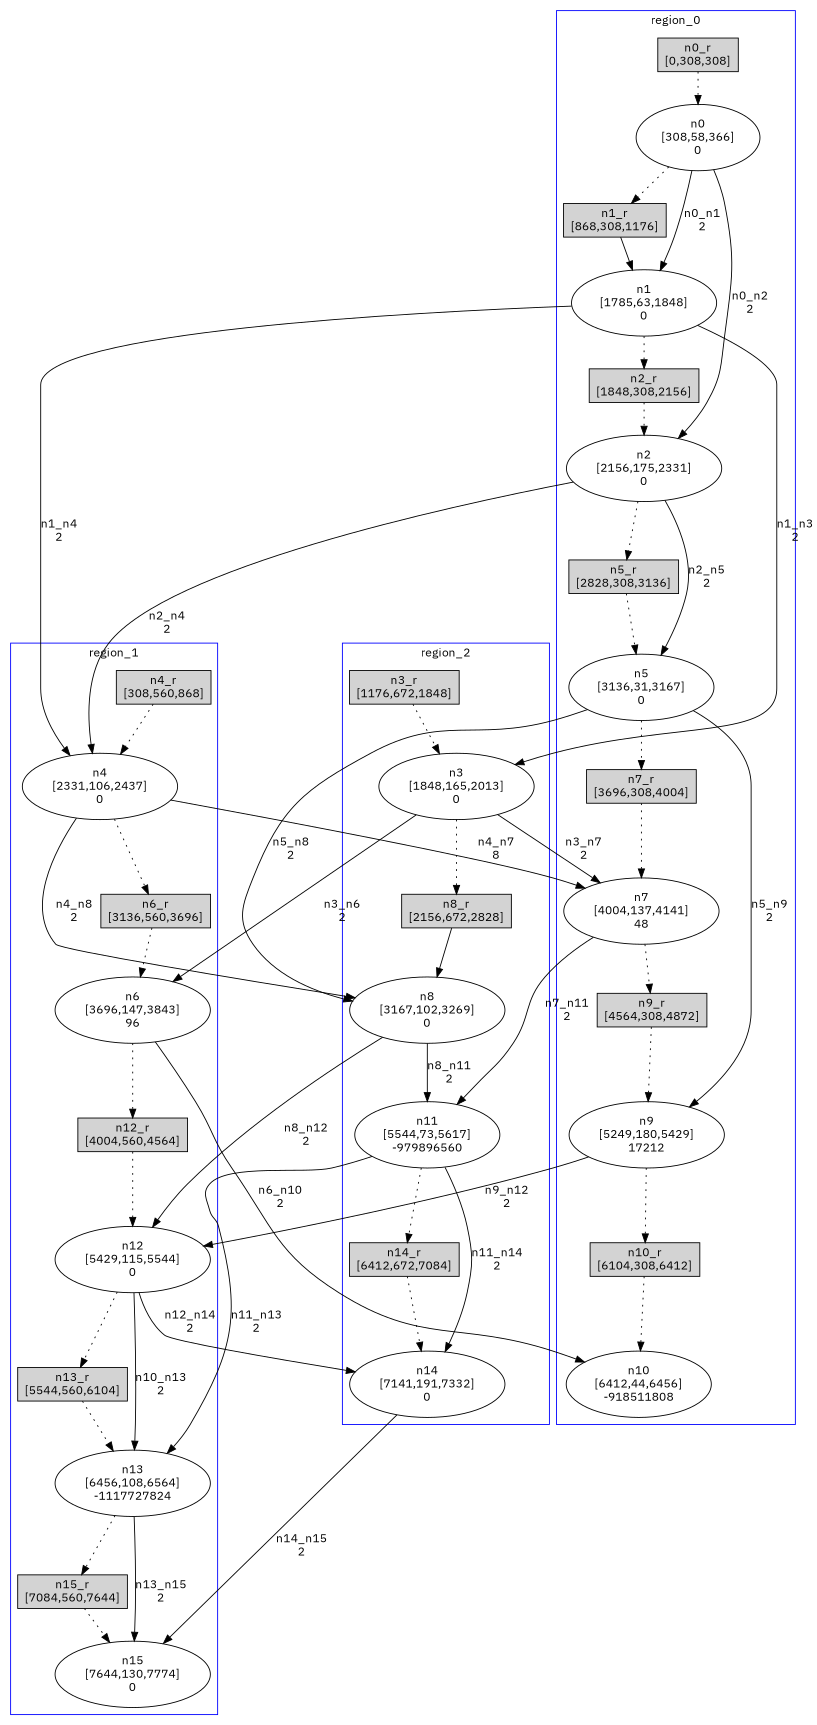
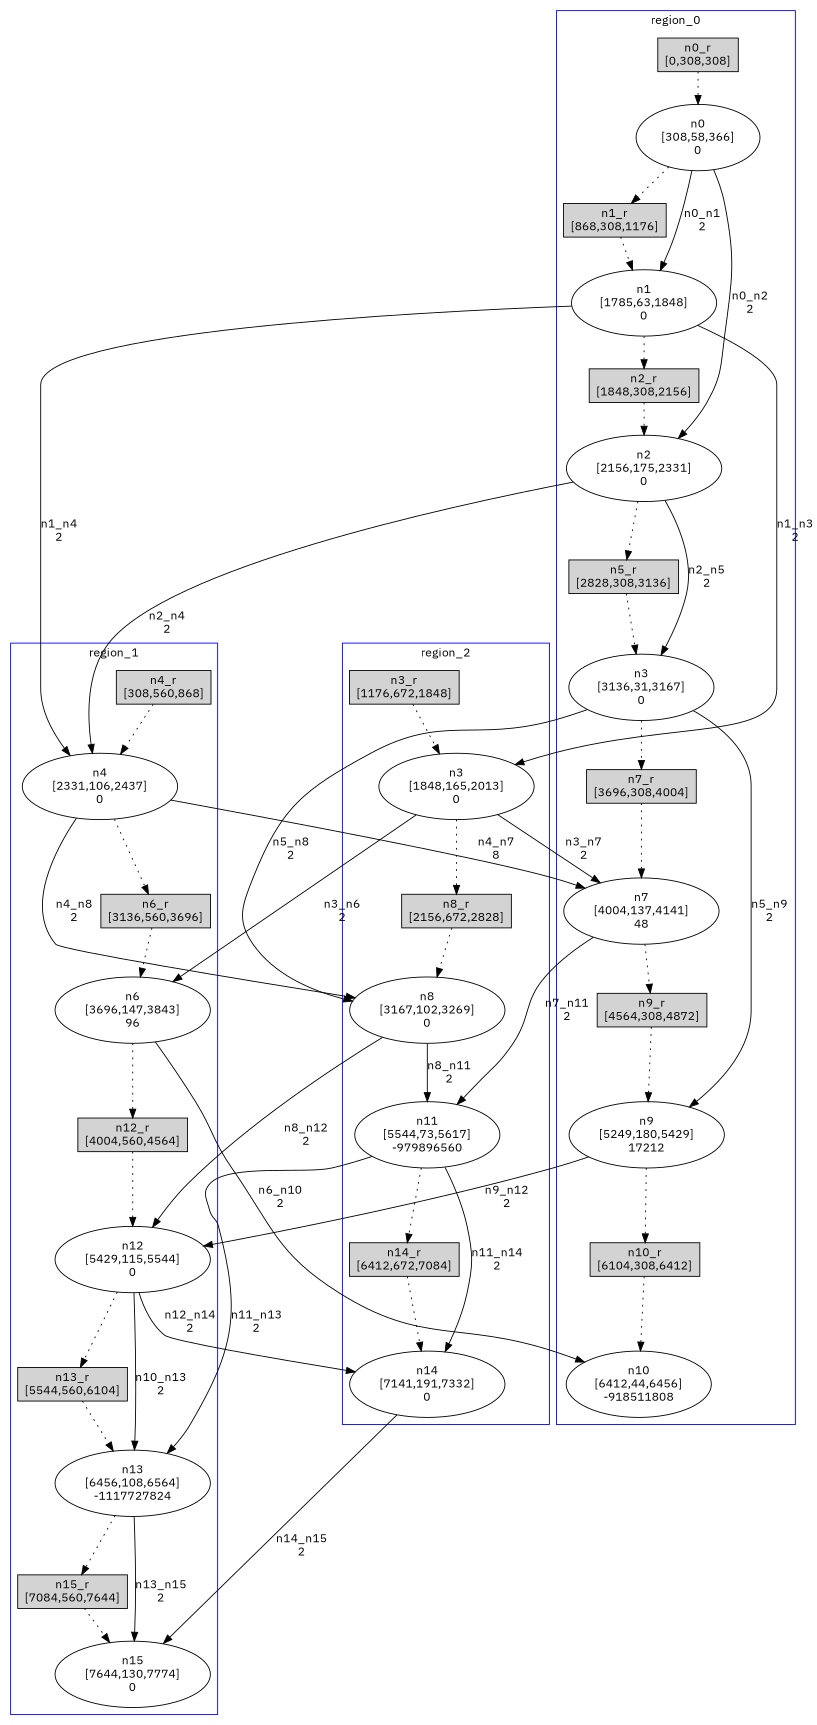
(625, 249) -> (625, 249)
(641, 687) -> (641, 687)
(446, 948) -> (446, 948)
